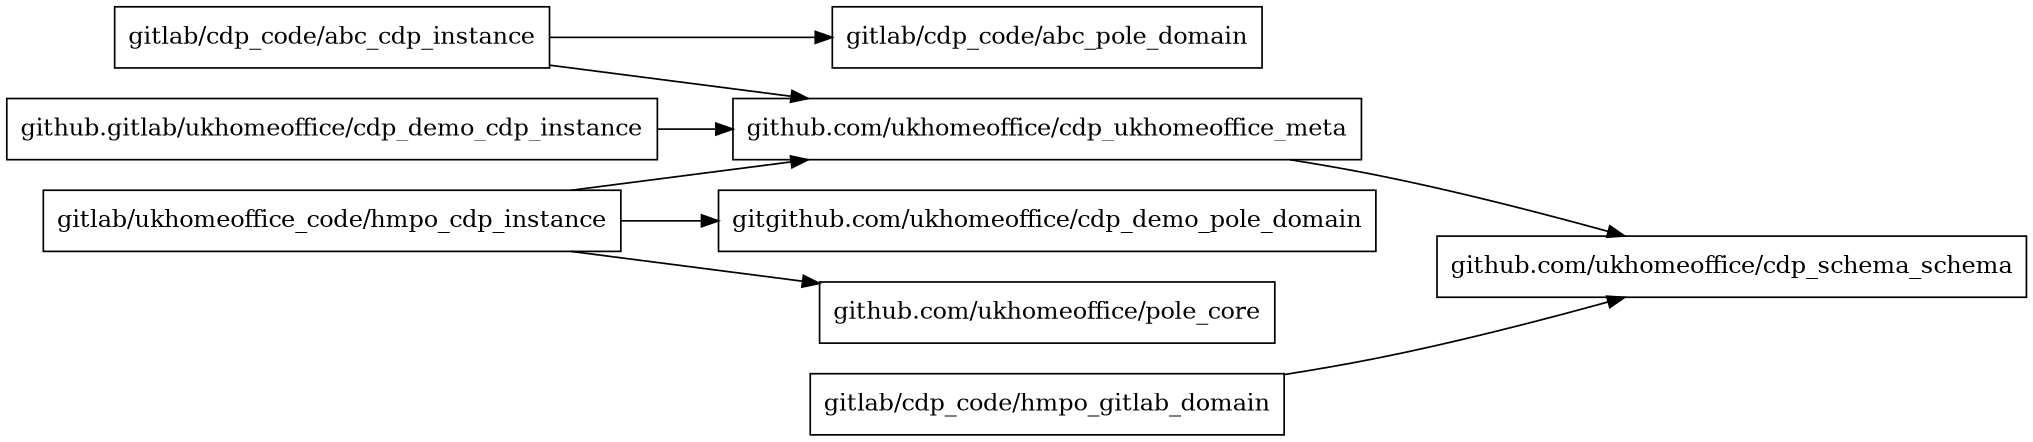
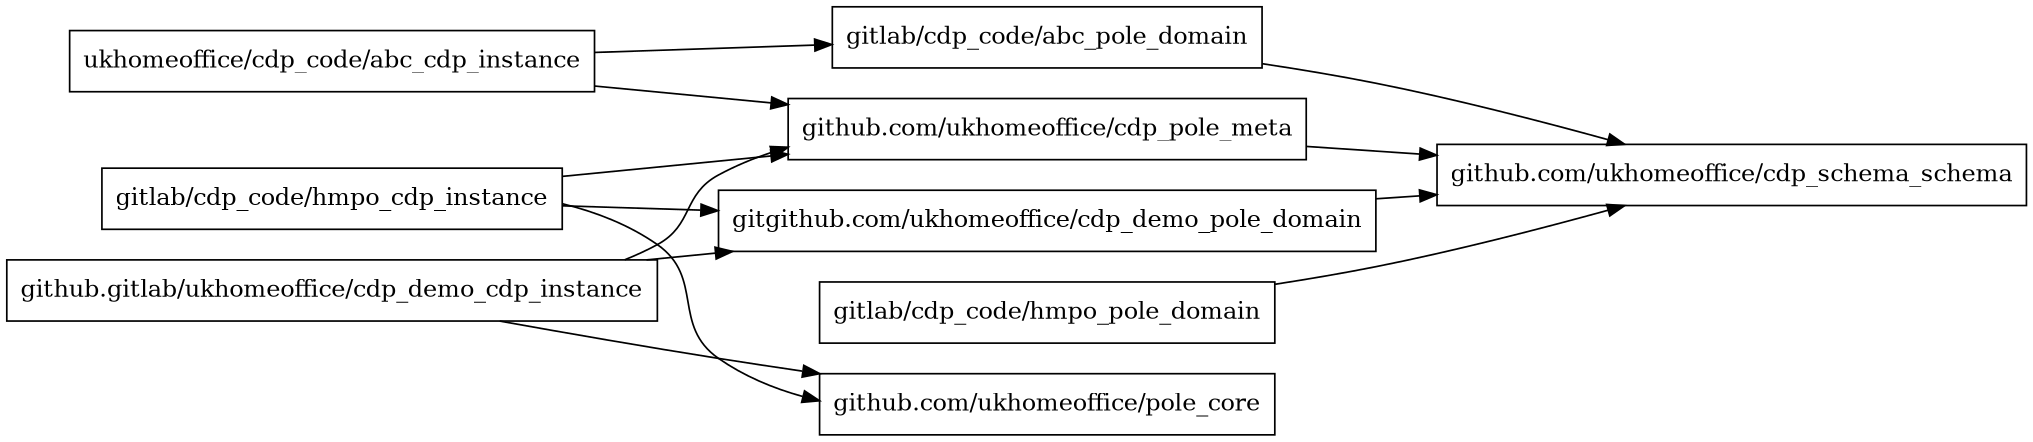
(332, 37) -> (332, 61)
none -> (1436, 96)
(1047, 129) -> (1047, 129)
none -> (1398, 197)
(332, 221) -> (332, 199)
none -> (684, 256)
none -> (651, 347)
(1047, 404) -> (1047, 313)
